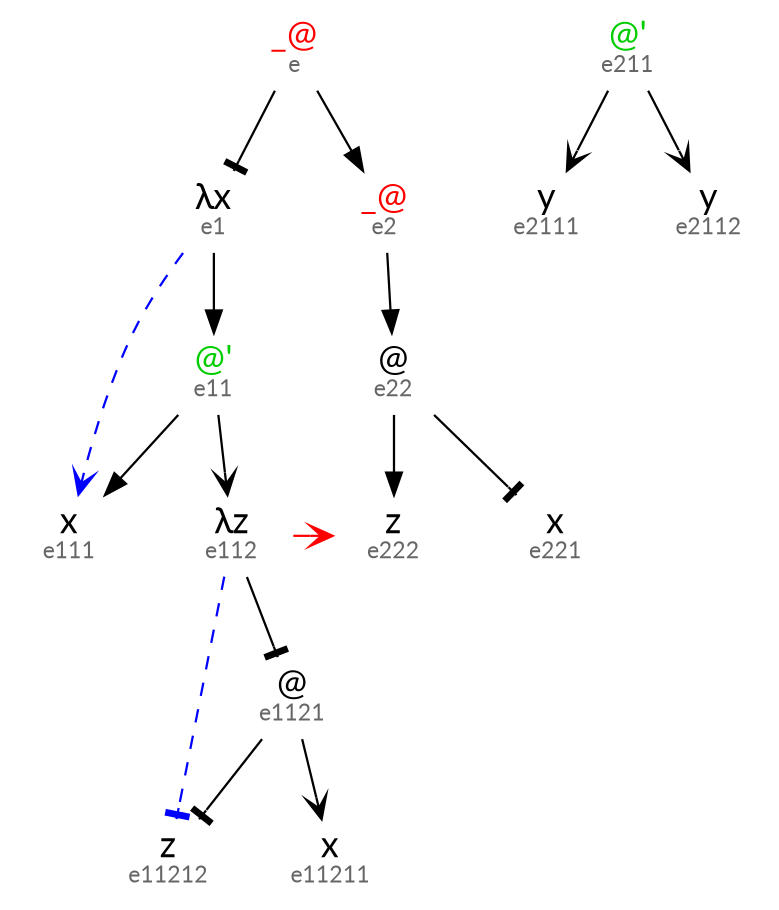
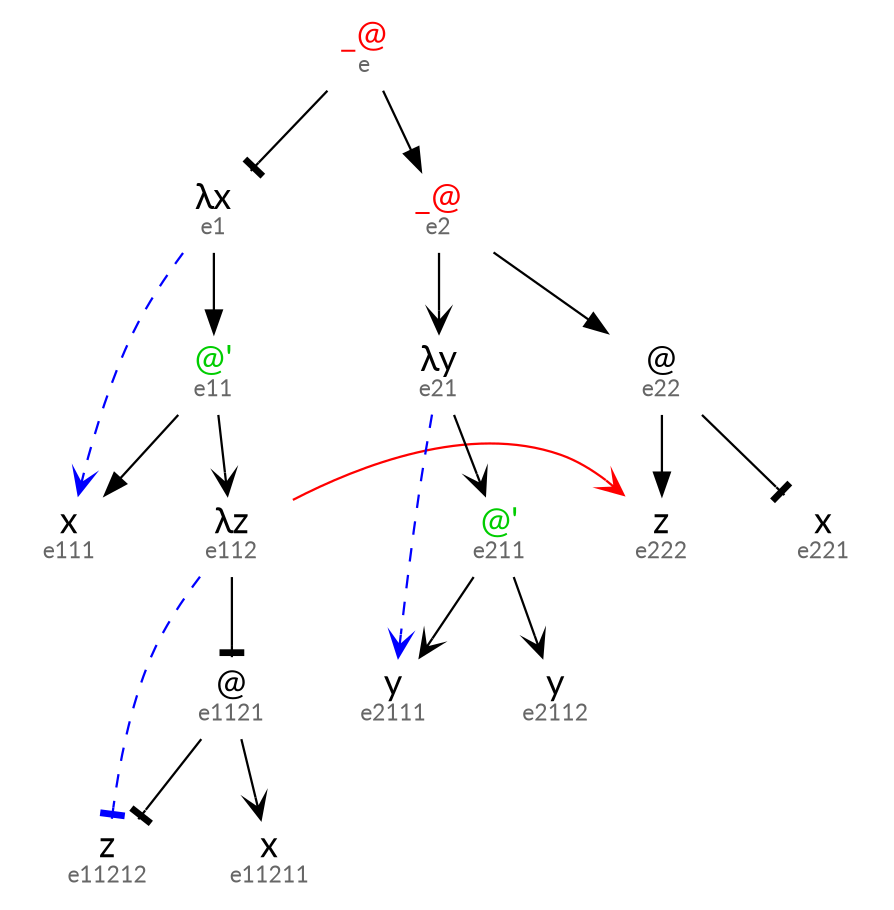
none -> (439, 374)
